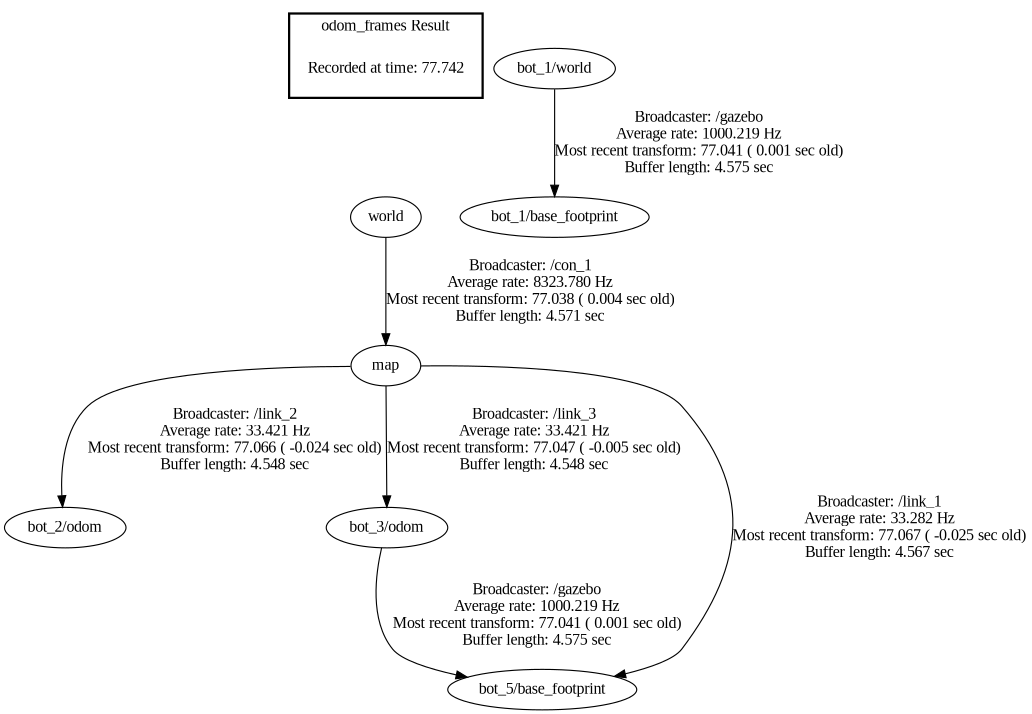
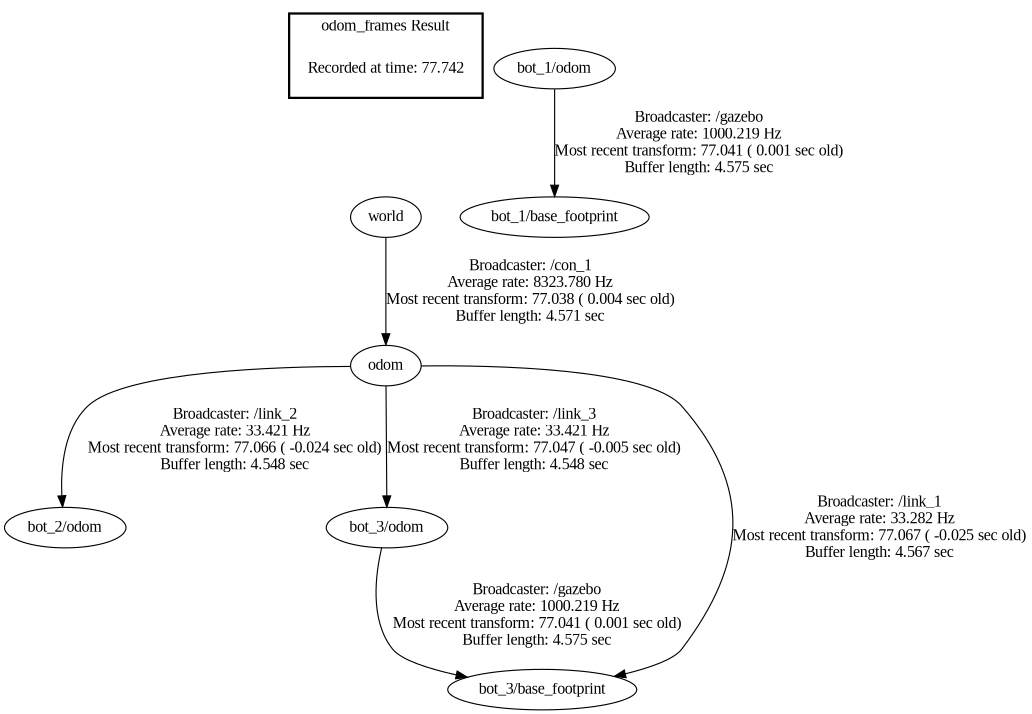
(555, 69) -> (555, 69)
(386, 366) -> (386, 366)
(542, 690) -> (542, 690)
